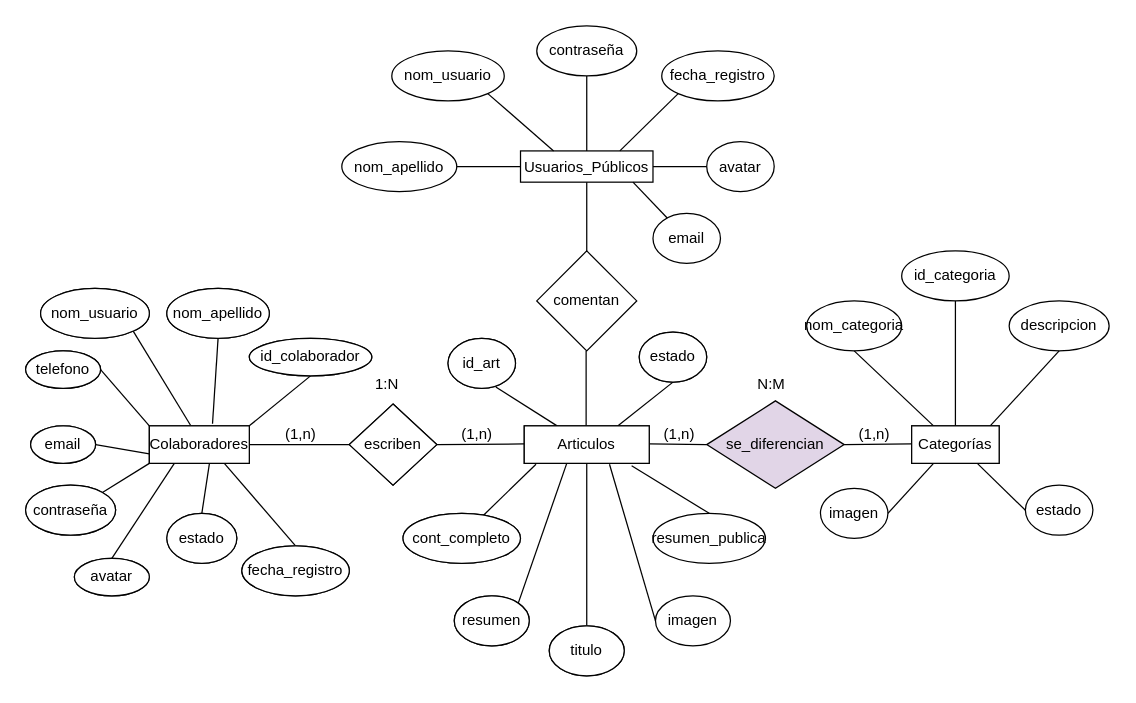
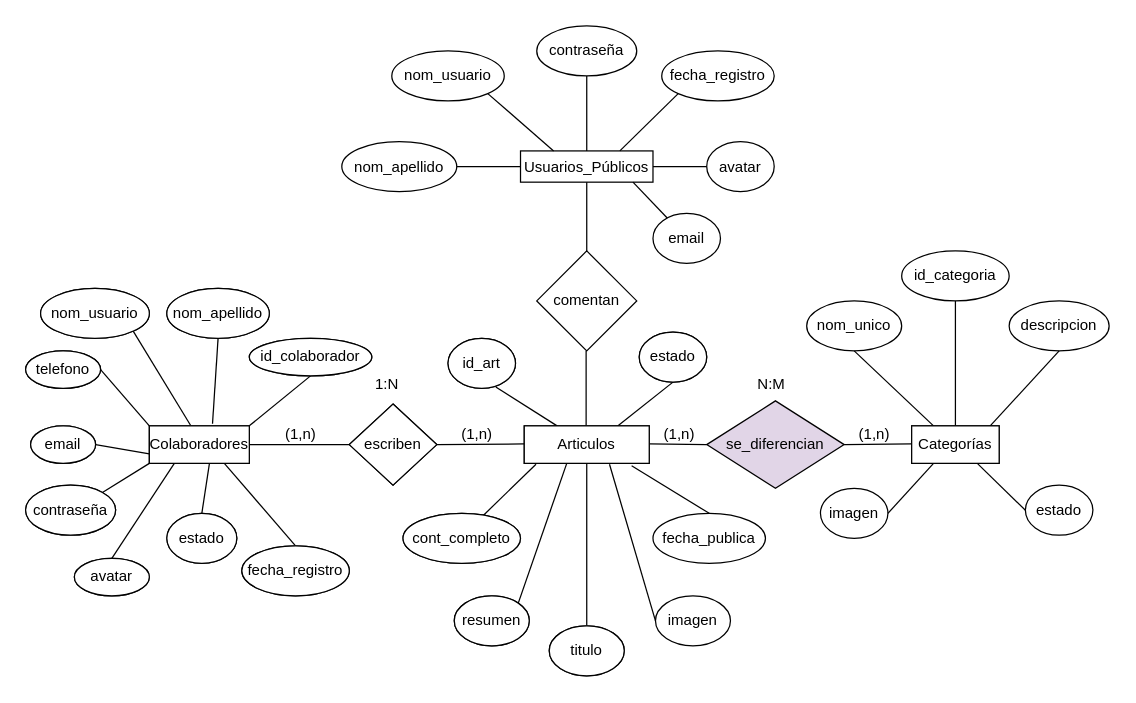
(854, 326) -> (854, 326)
(709, 538) -> (709, 538)
